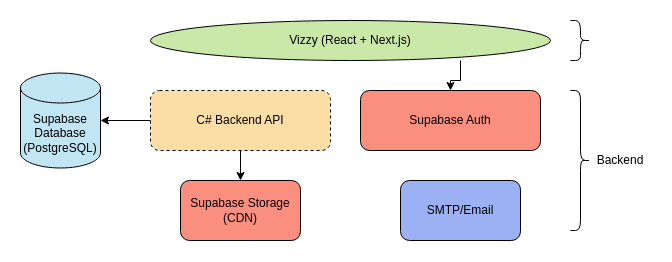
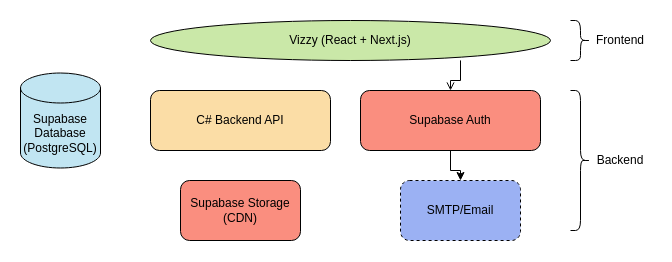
none -> (621, 41)
(452, 81) -> (451, 82)
(129, 121) -> none
(241, 121) -> (241, 121)
none -> (451, 167)
(241, 170) -> none
(461, 211) -> (461, 211)
